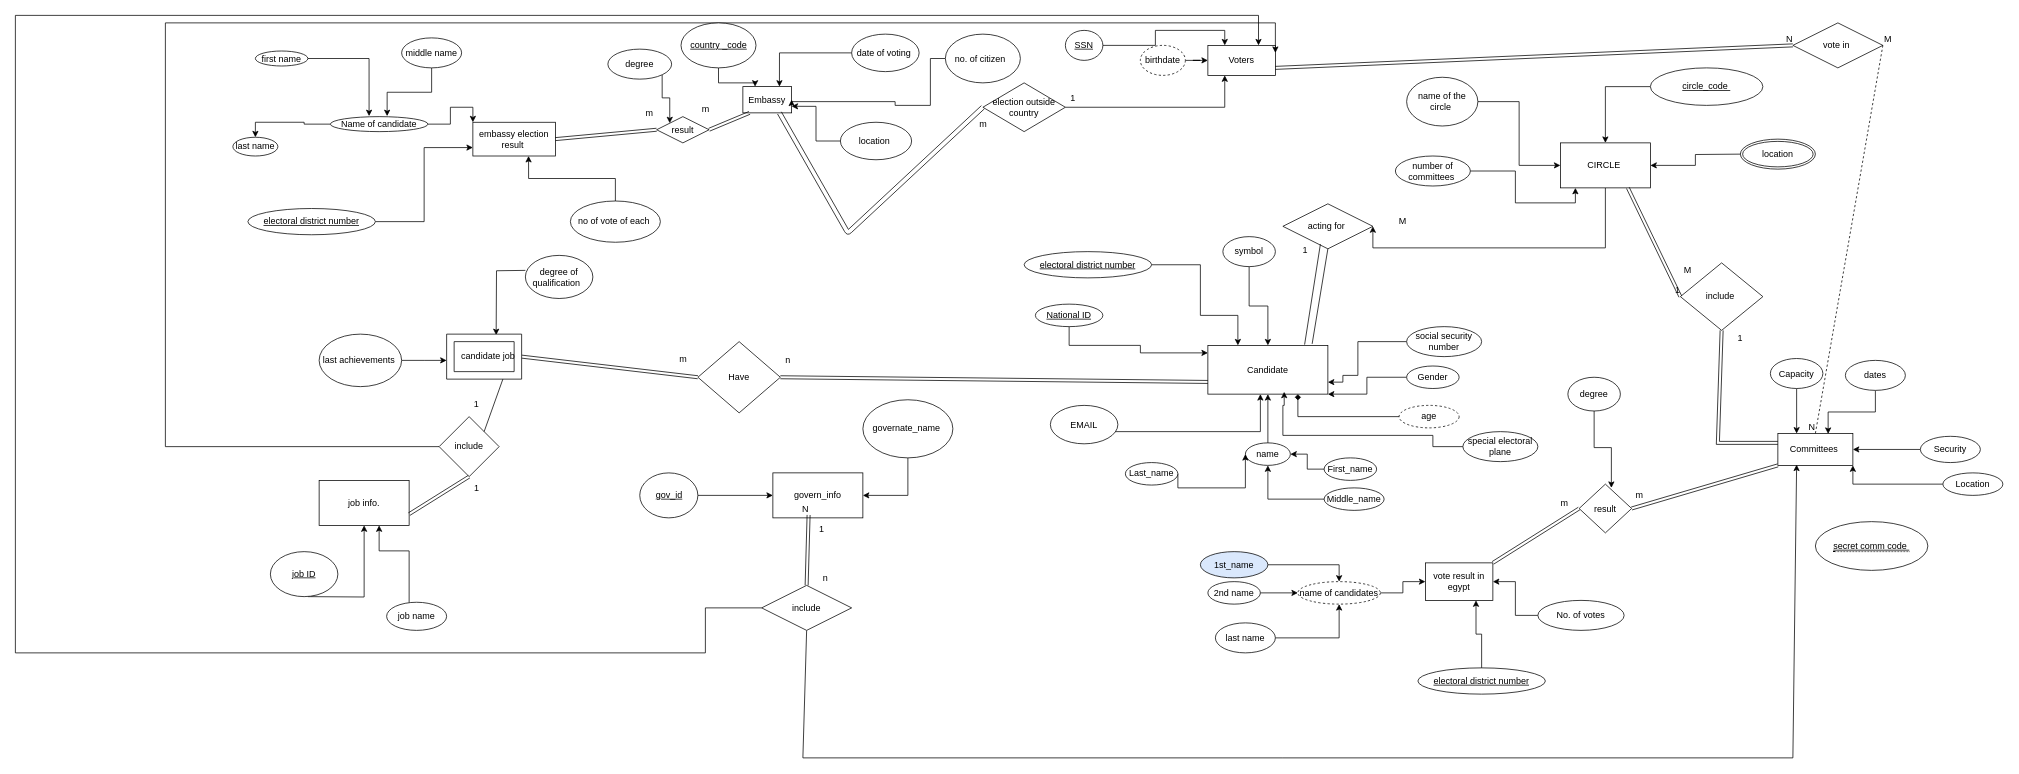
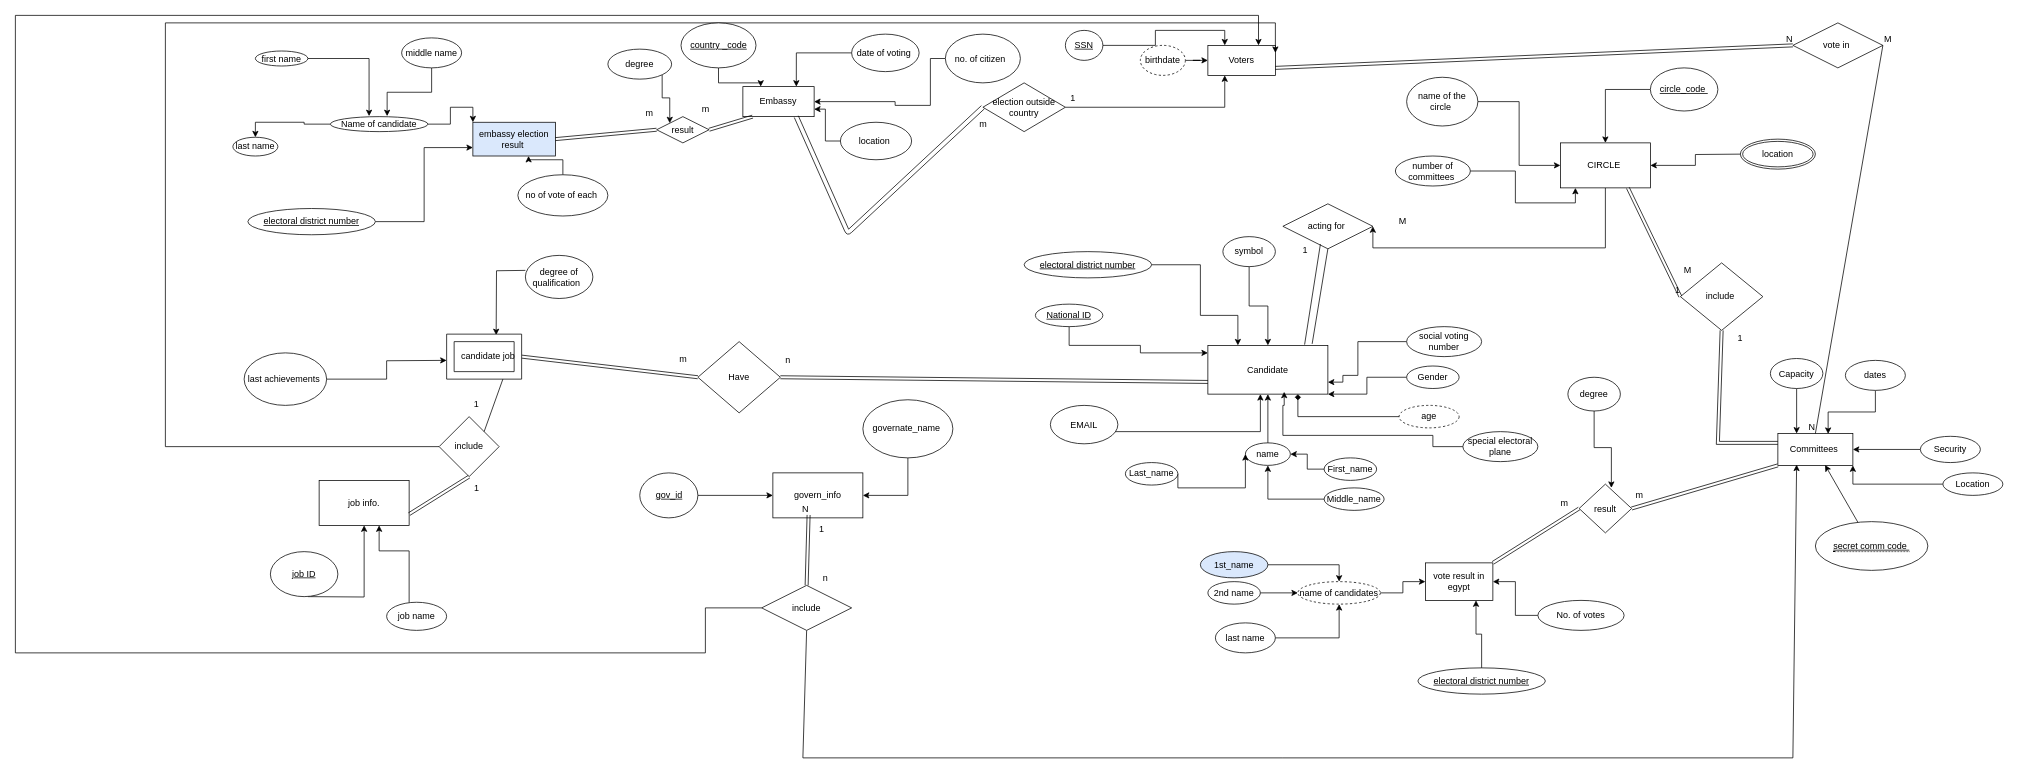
(1707, 87) -> (1684, 89)
(767, 100) -> (779, 102)
(514, 139) -> (514, 139)
(615, 222) -> (563, 195)
(1849, 239) -> (1849, 239)
(1444, 342) -> (1444, 342)
(360, 360) -> (285, 379)
none -> (1843, 496)
